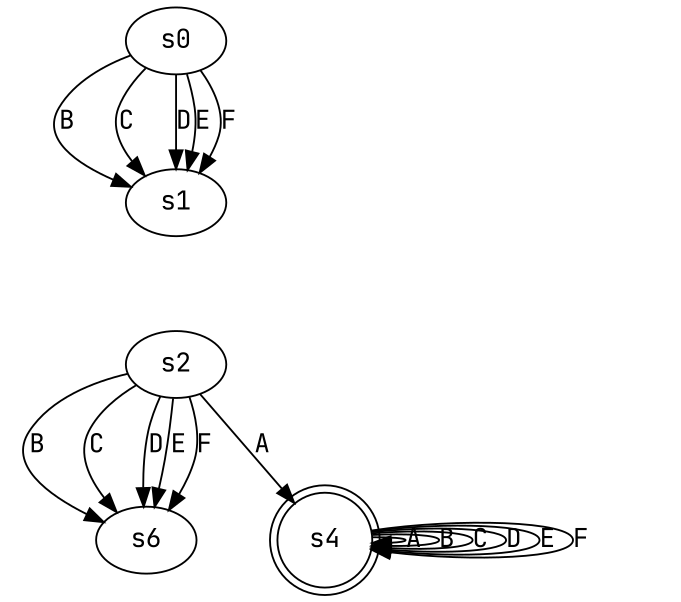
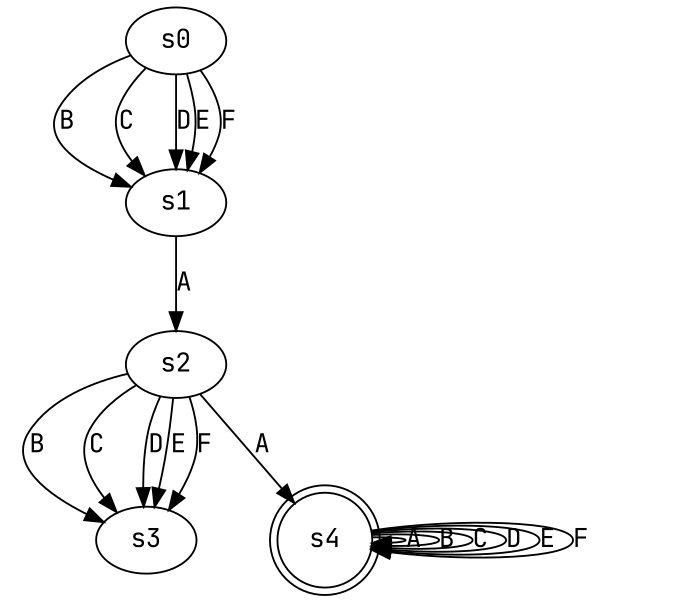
none -> (176, 274)
(146, 540) -> (146, 540)
